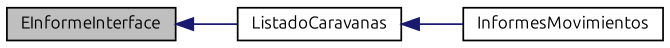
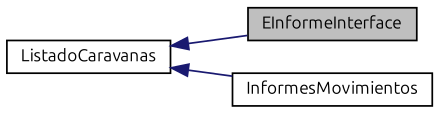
(215, 24) -> (218, 39)
